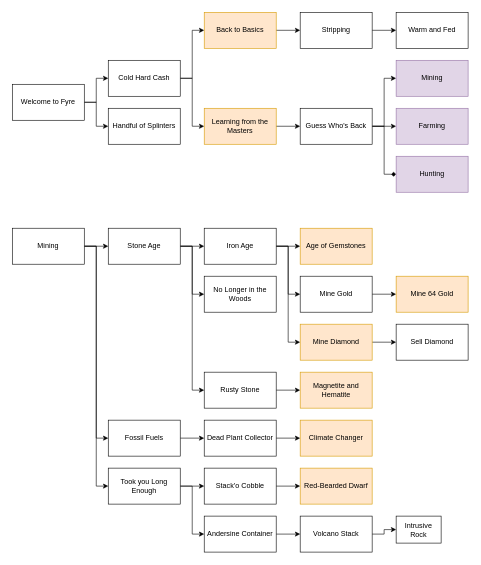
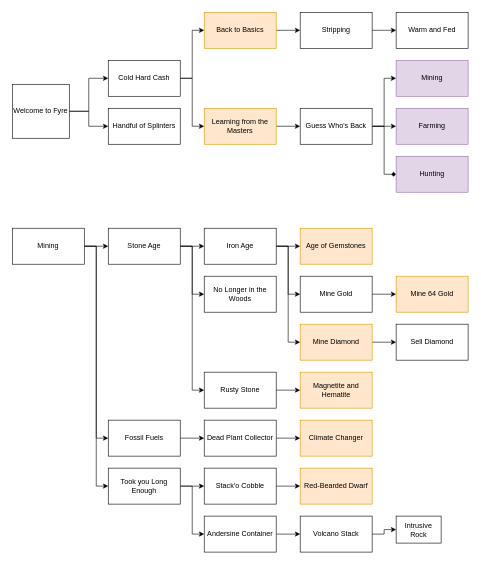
(48, 102) -> (41, 111)
